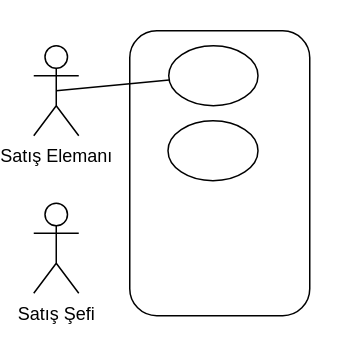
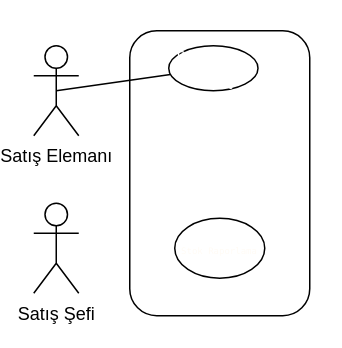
(213, 76) -> (213, 68)
(213, 151) -> none
none -> (220, 248)
